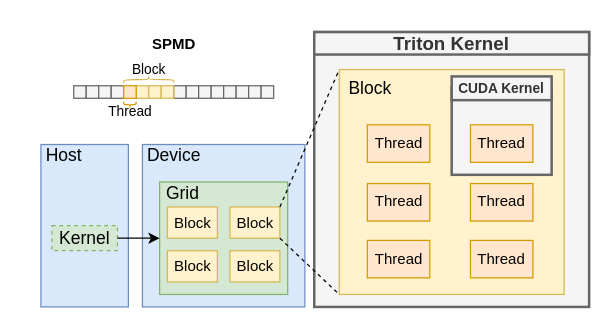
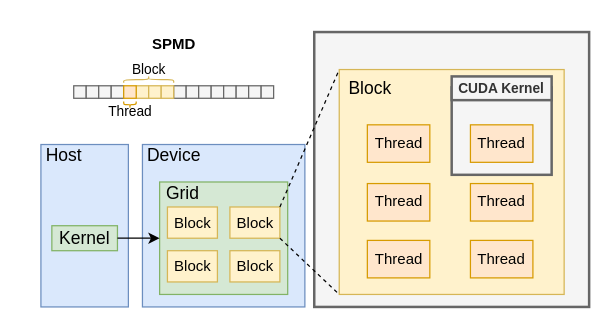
(452, 43) -> none
(85, 238) -> (85, 238)
